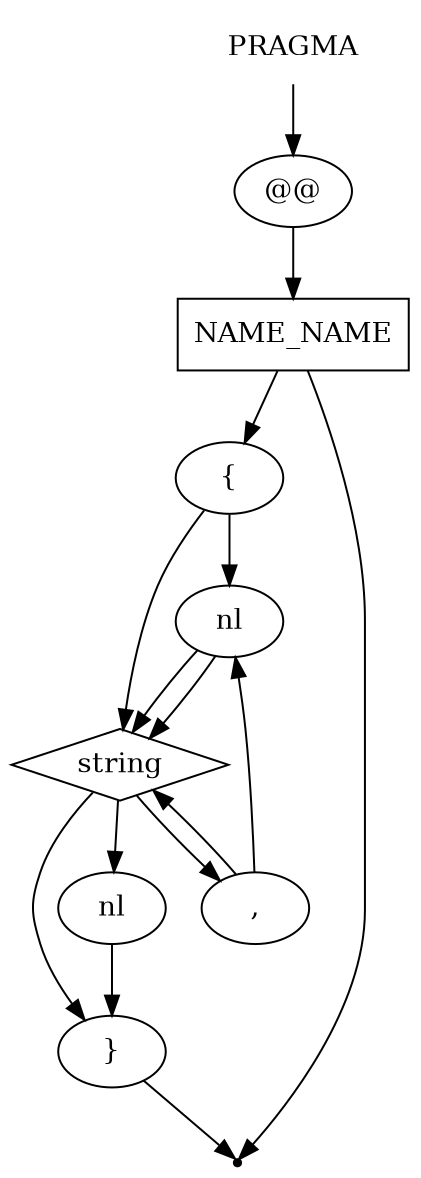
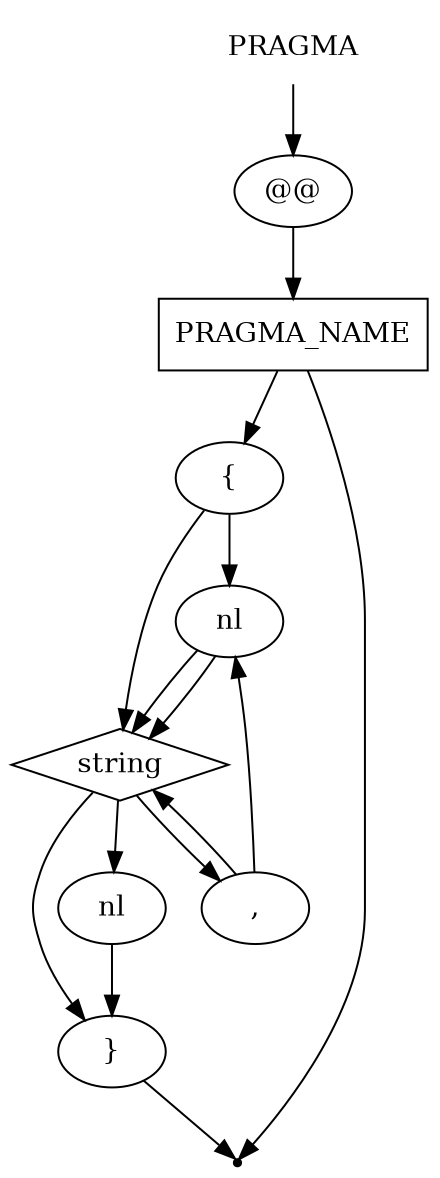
(293, 335) -> (293, 335)
